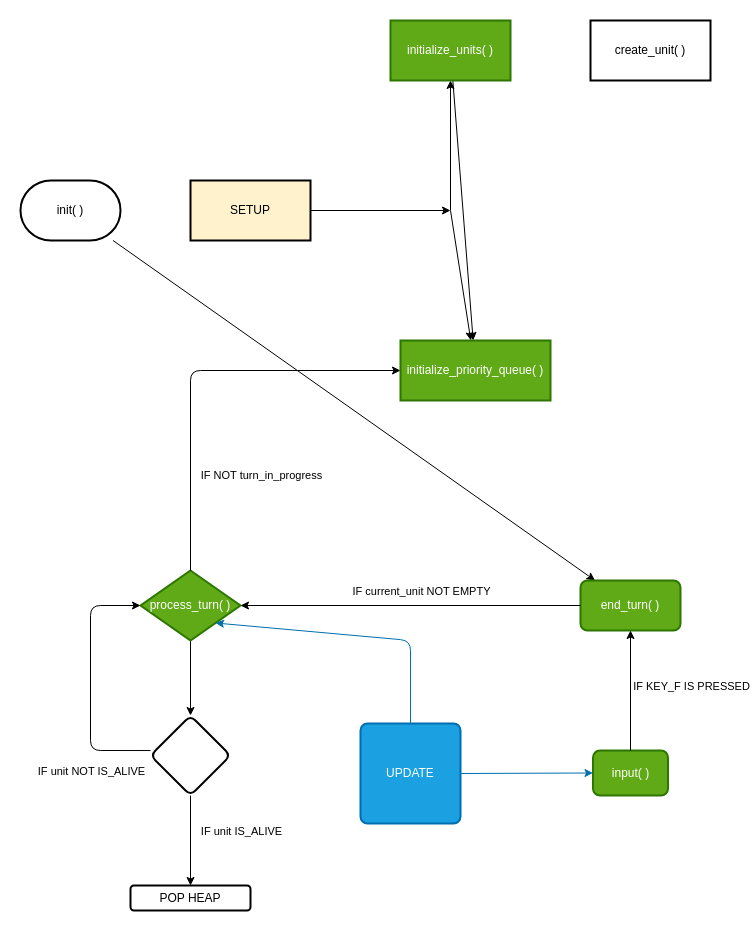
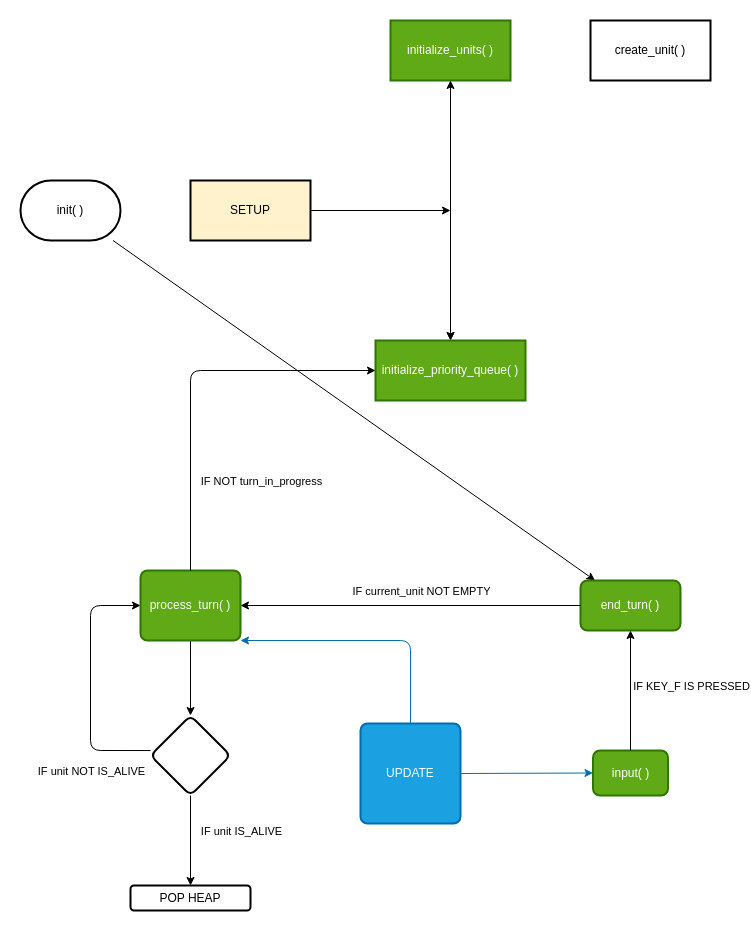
(476, 371) -> (451, 371)
(191, 606) -> (191, 606)
